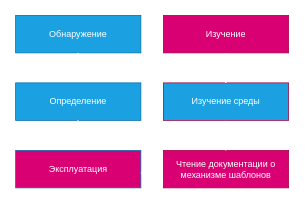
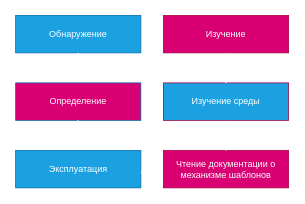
(78, 102) -> (78, 102)
(78, 169) -> (78, 169)
